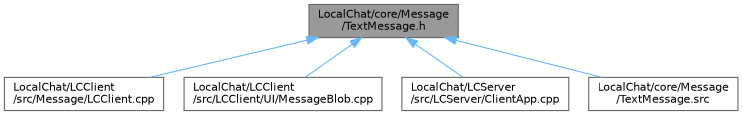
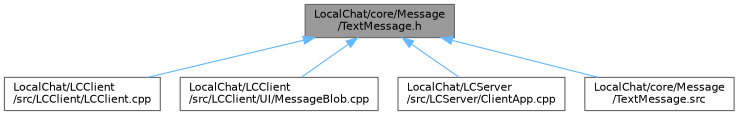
(84, 94) -> (82, 94)
